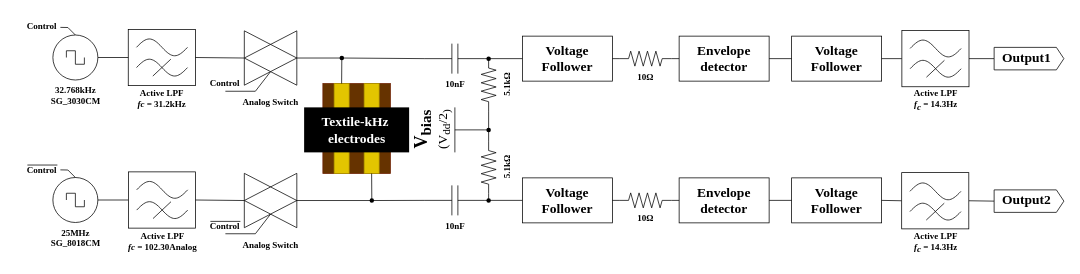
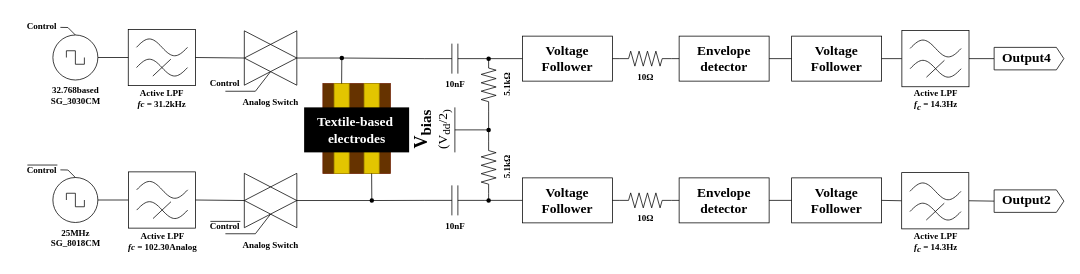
(1027, 58) -> (1027, 58)
(76, 96) -> (76, 96)
(357, 130) -> (357, 130)
